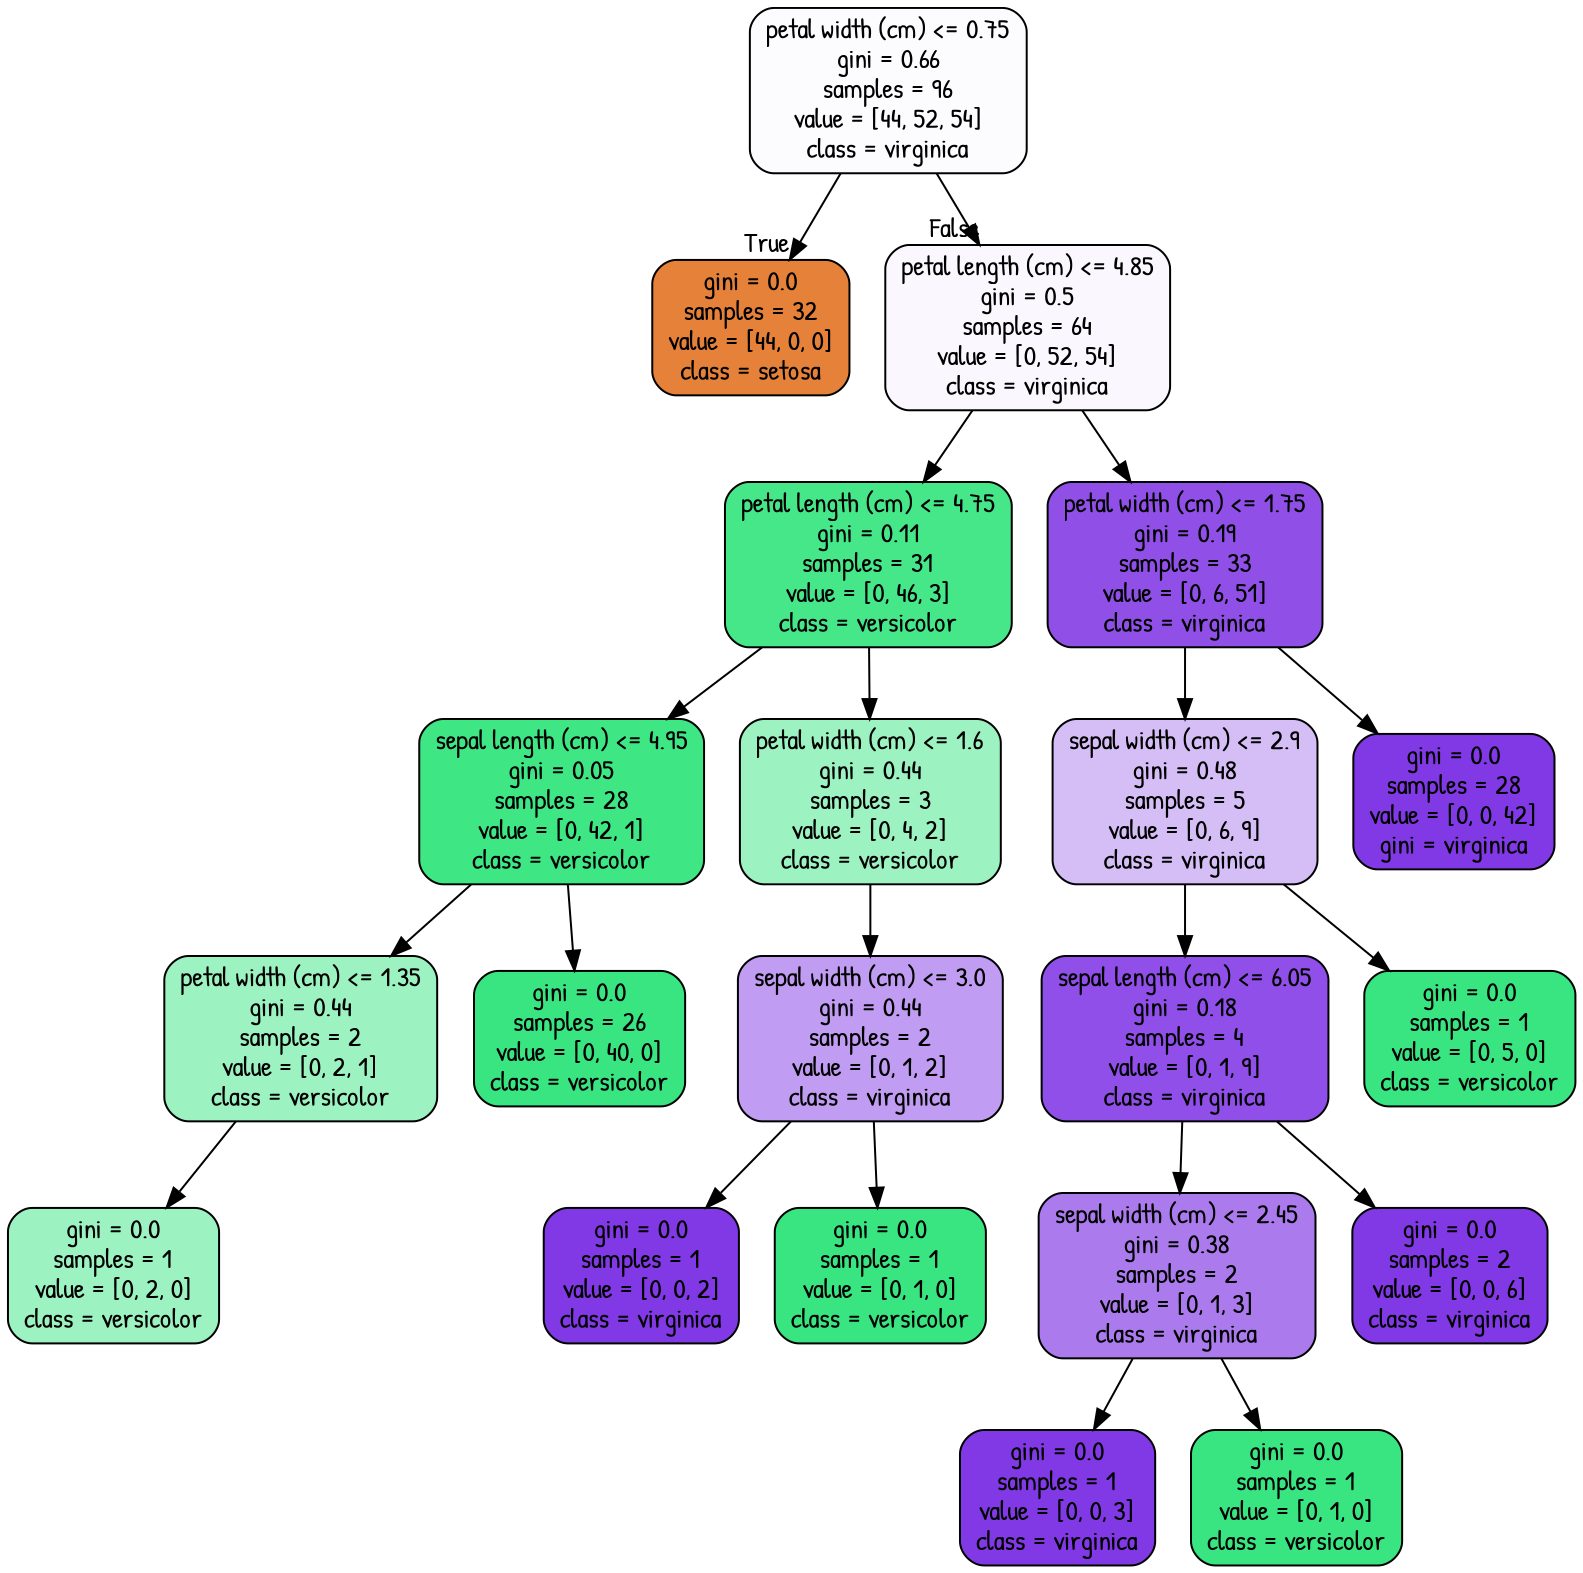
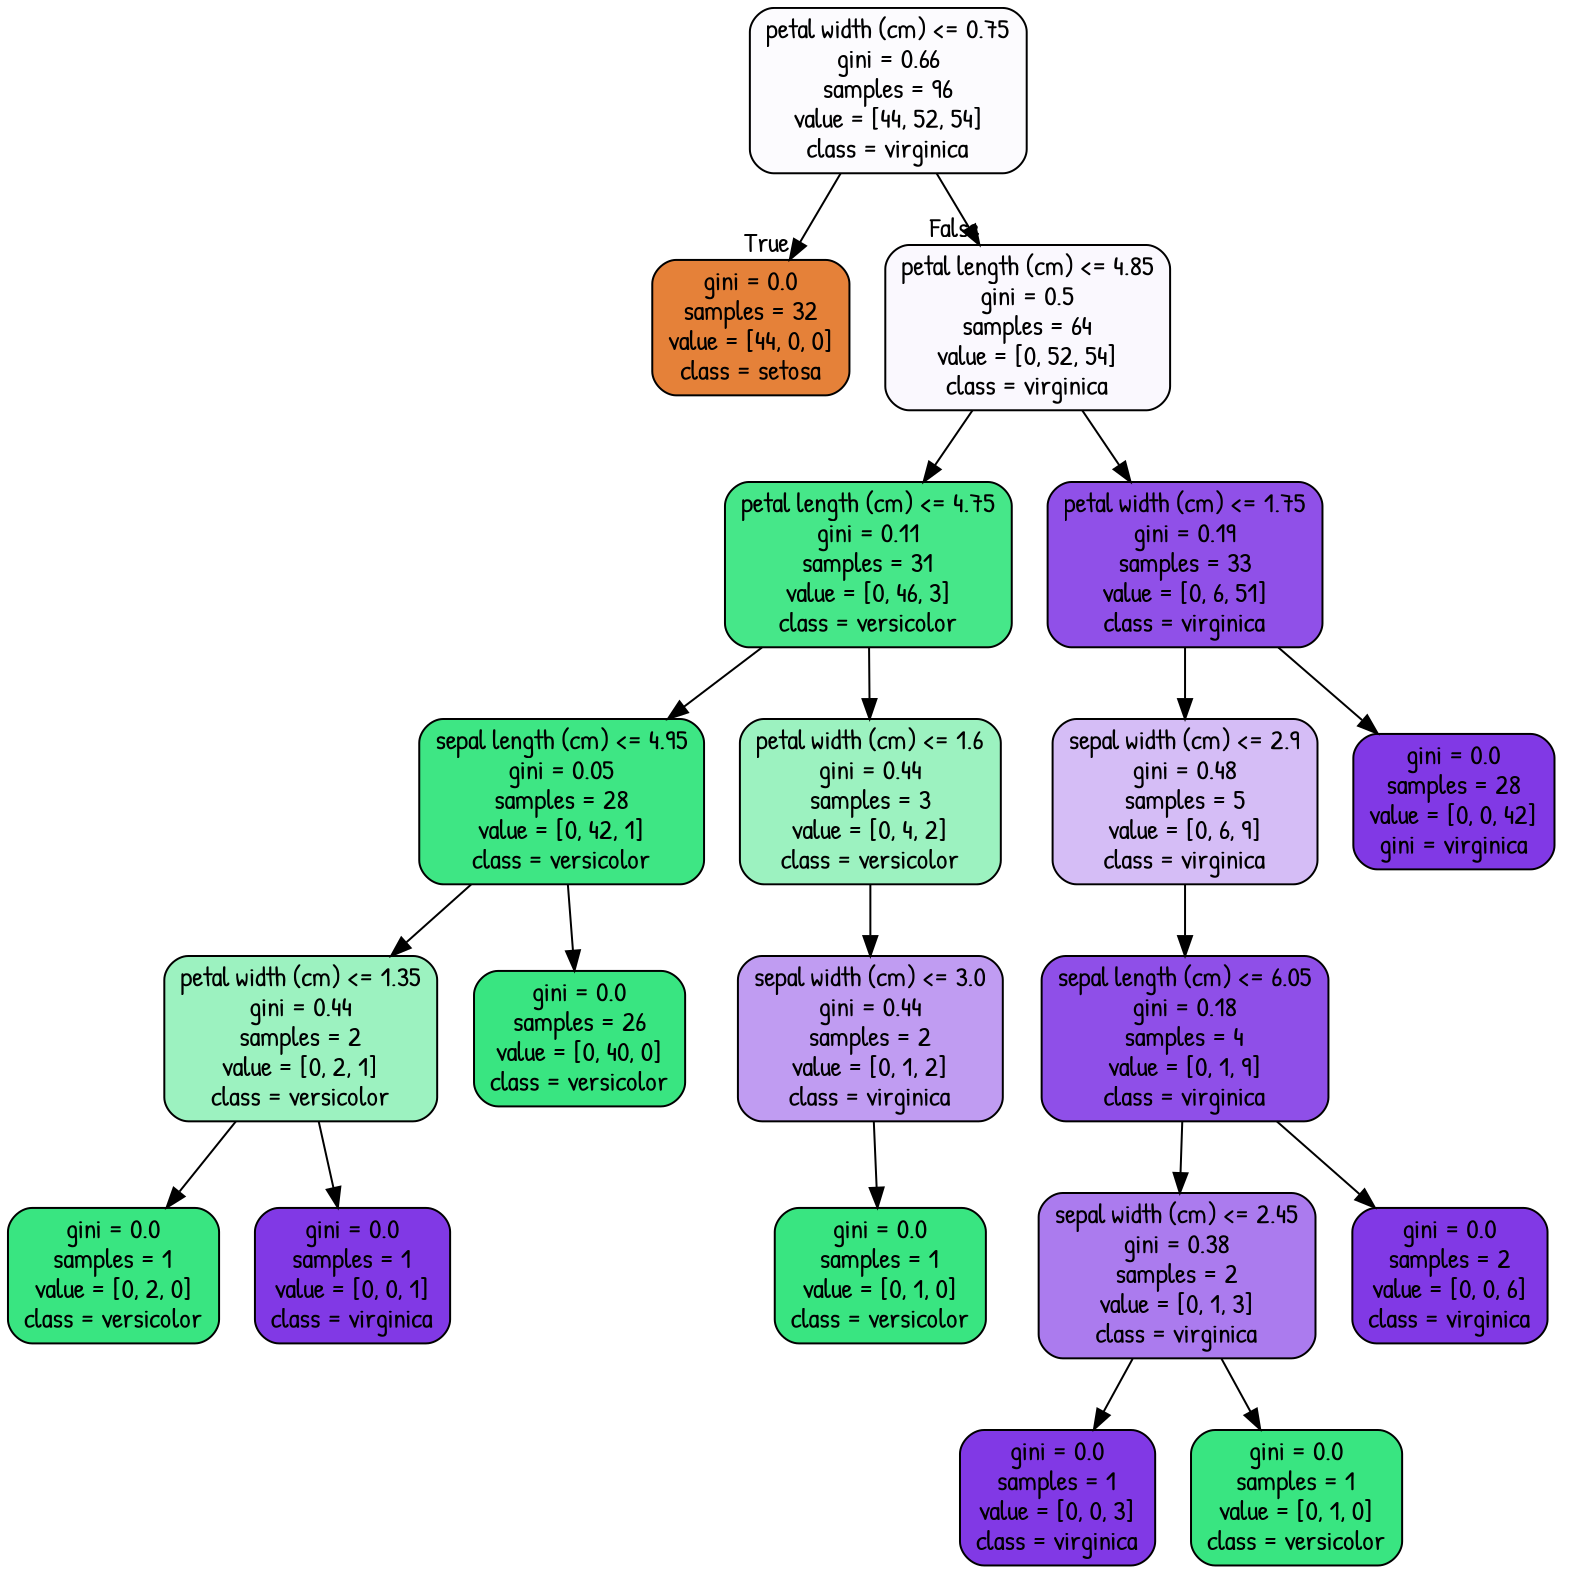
(1470, 1039) -> none
(114, 1276) -> (114, 1276)
none -> (353, 1276)
(641, 1276) -> none
